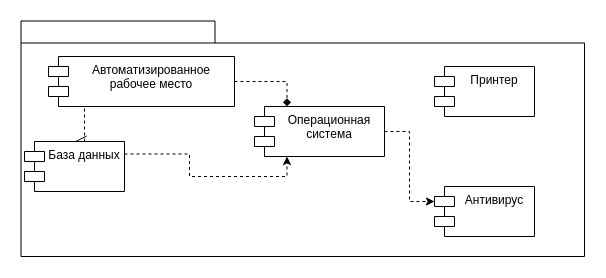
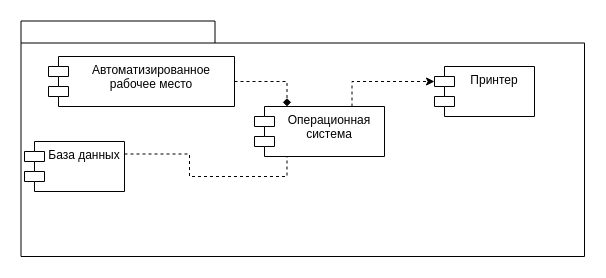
none -> (377, 82)
(85, 128) -> none
(410, 163) -> none
(287, 165) -> (287, 162)
(485, 212) -> none
